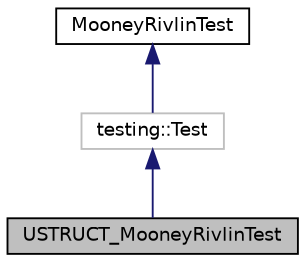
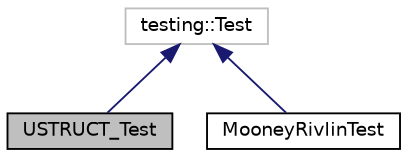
(153, 88) -> (257, 85)
(153, 236) -> (90, 131)
